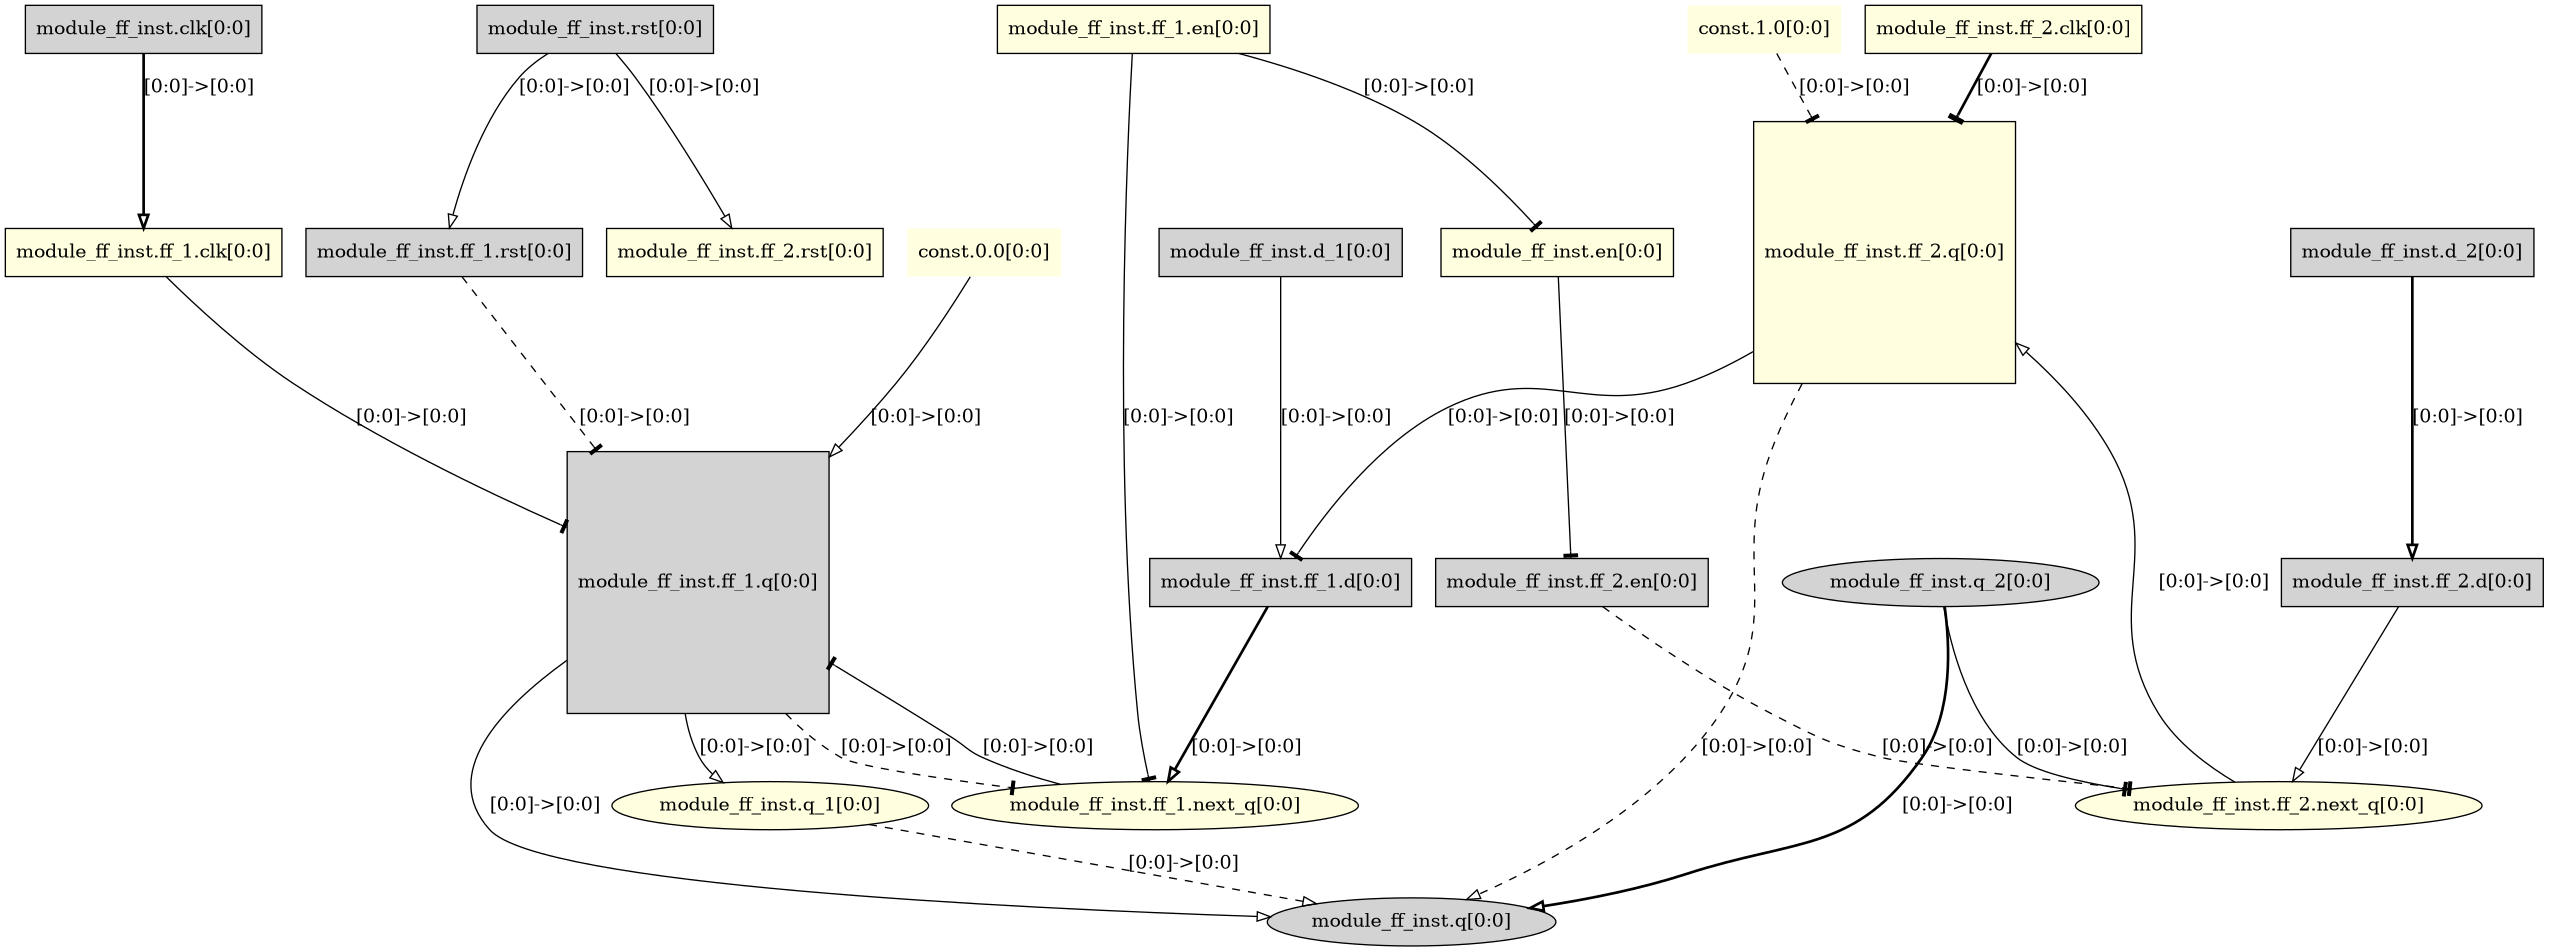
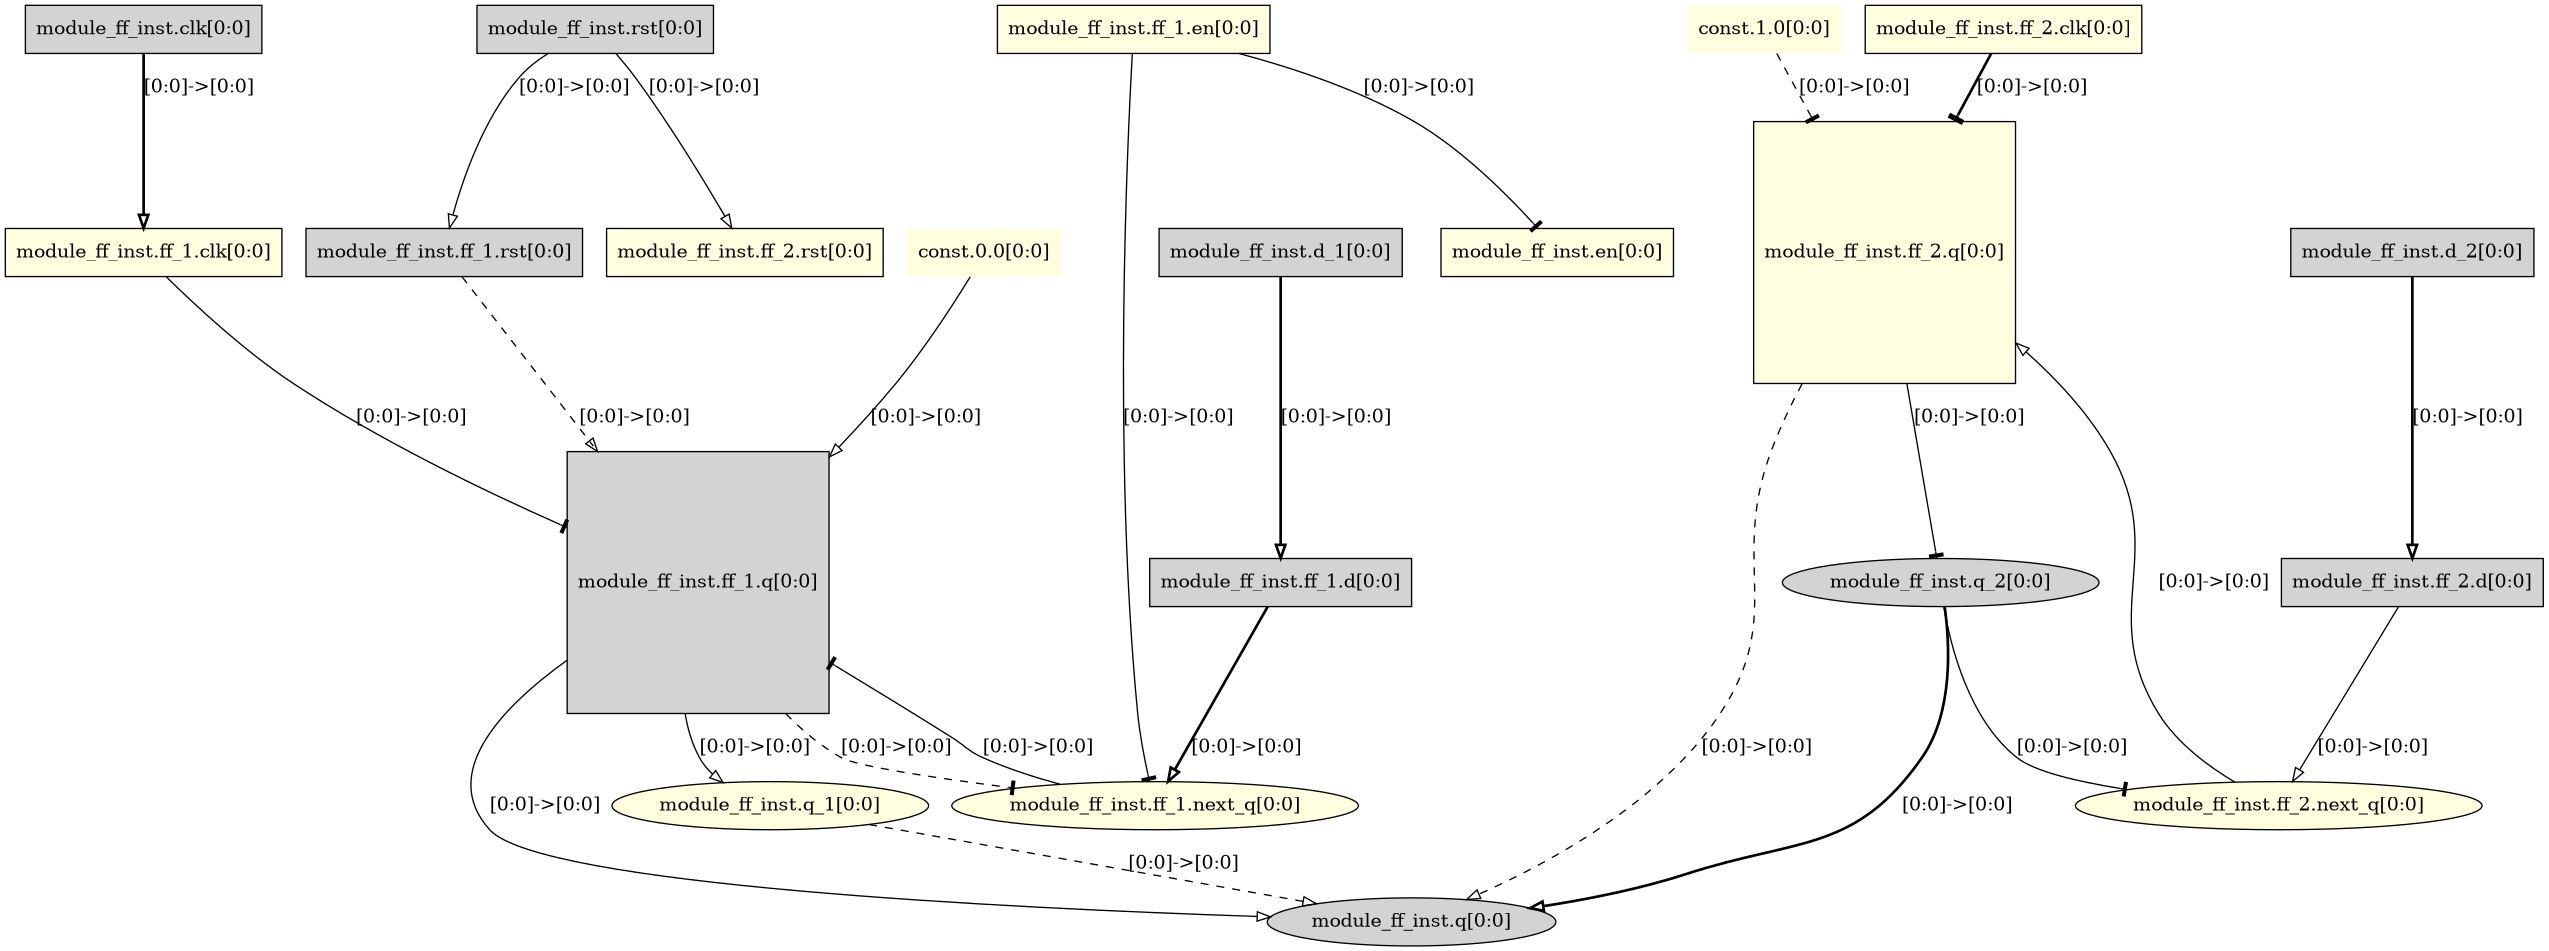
(528, 361) -> (528, 361)
(1498, 391) -> (1921, 468)
(1281, 411) -> (1281, 411)
(1572, 583) -> none
